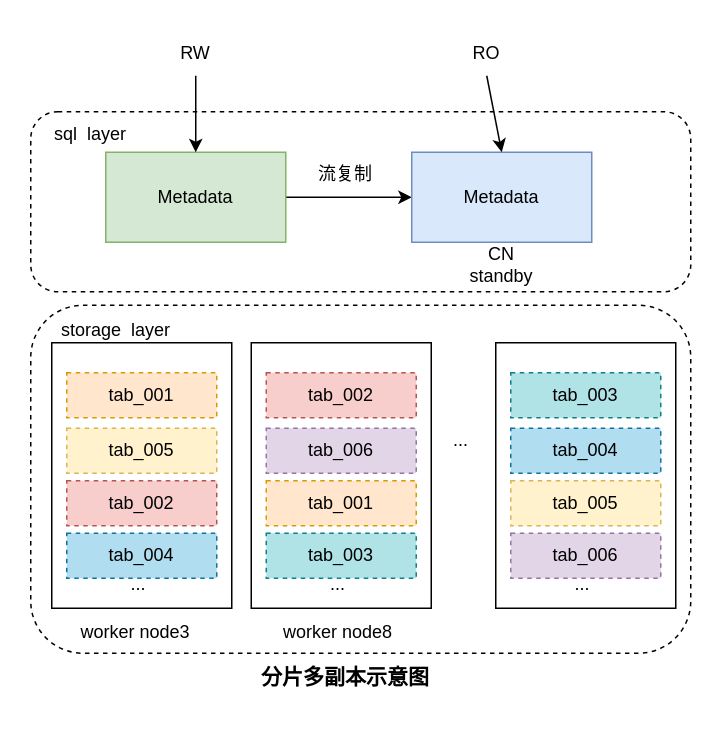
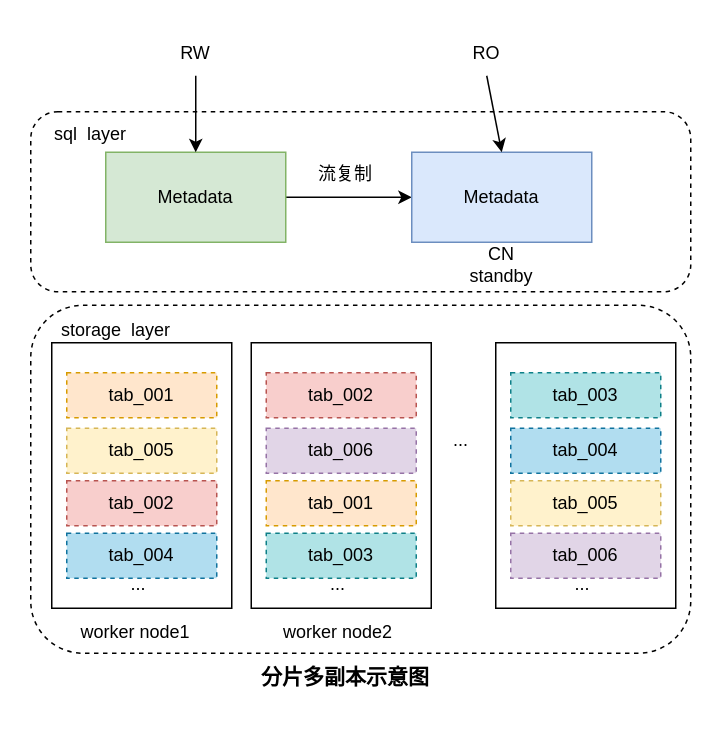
(136, 632) -> (136, 632)
(338, 632) -> (338, 632)
